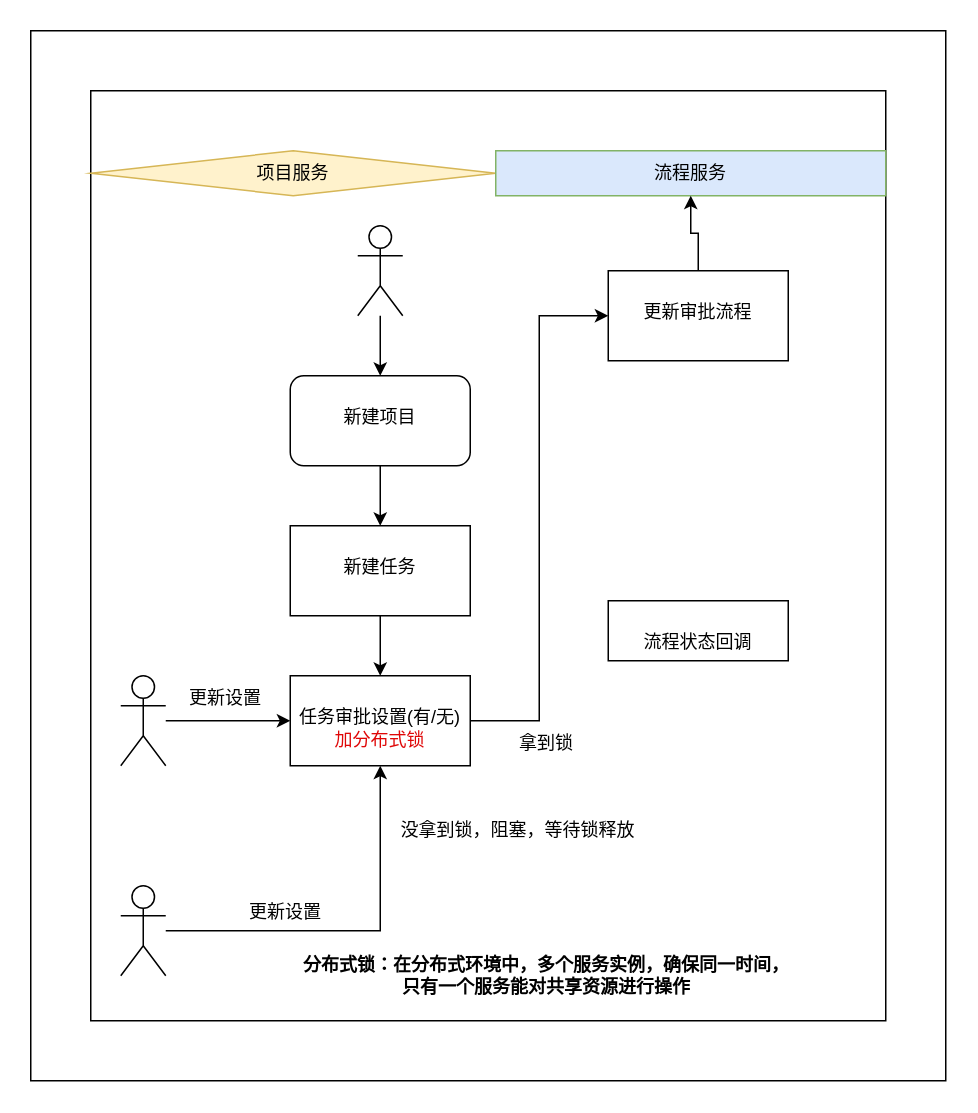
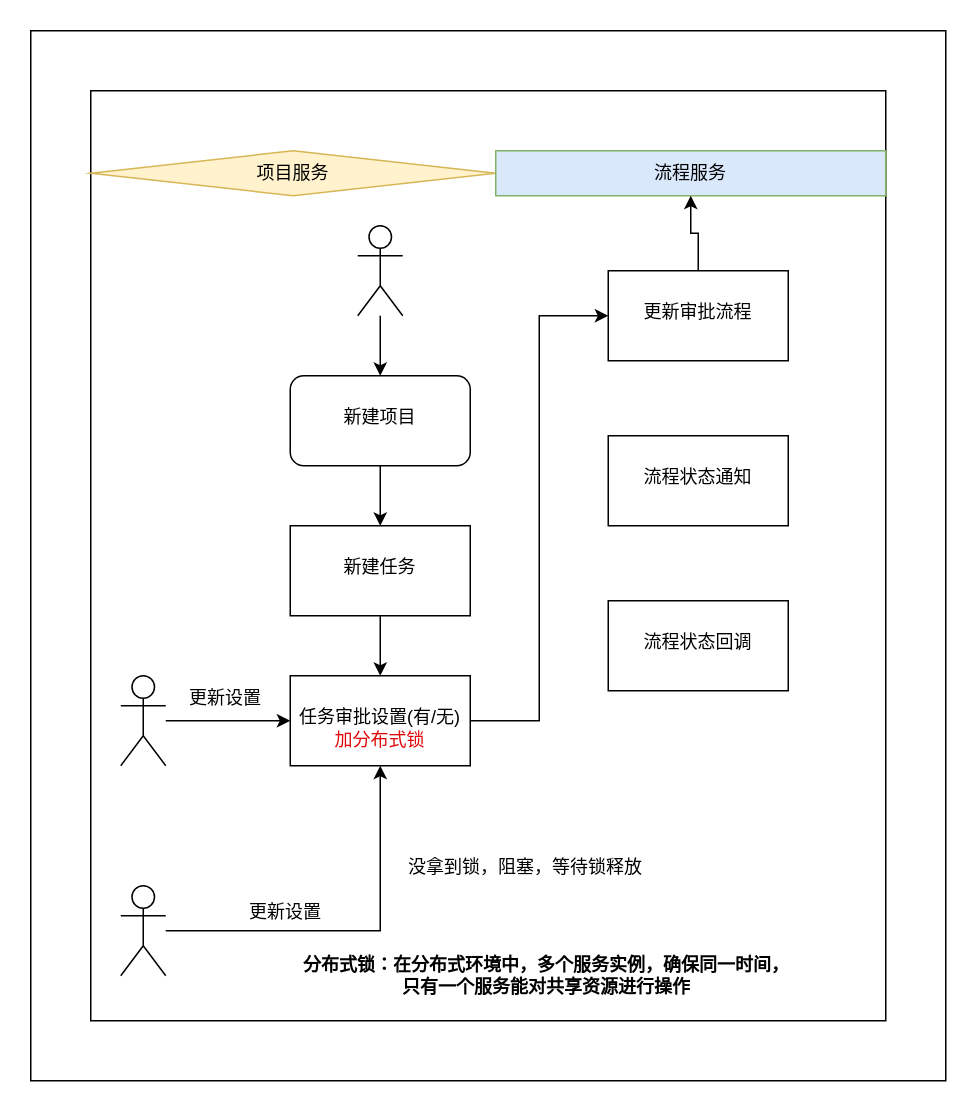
none -> (698, 481)
(698, 631) -> (698, 646)
(547, 743) -> none
(518, 830) -> (526, 868)
